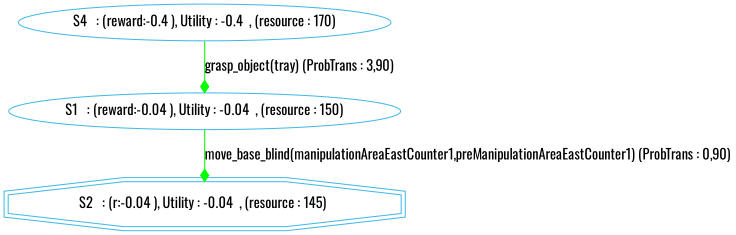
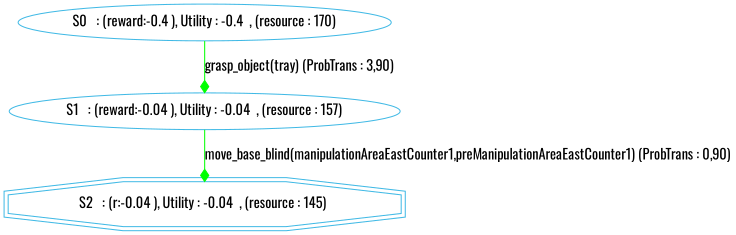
(205, 22) -> (205, 22)
(205, 111) -> (205, 111)
